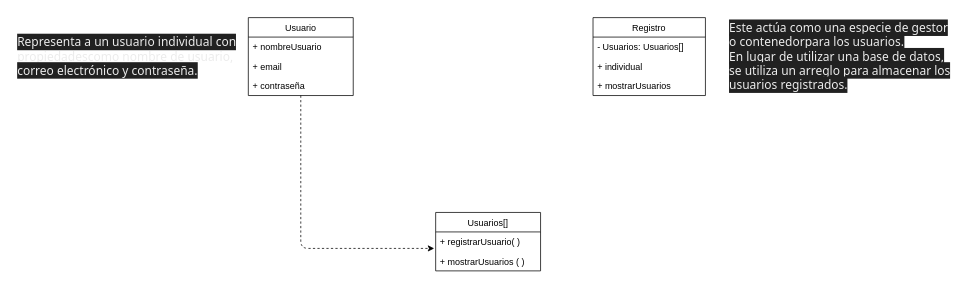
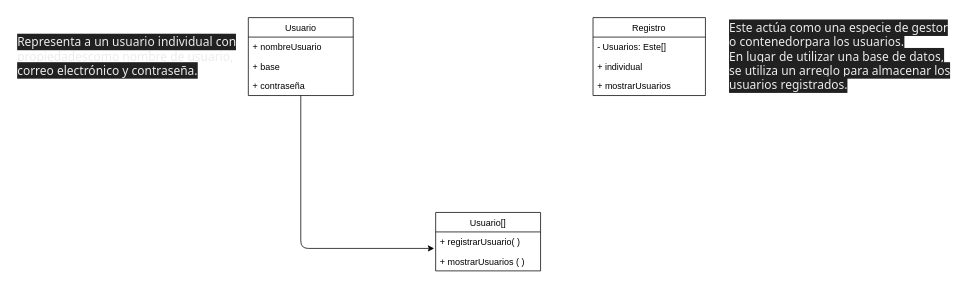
(648, 47) -> (639, 47)
(266, 67) -> (266, 67)
(488, 223) -> (488, 223)
(300, 234) -> (300, 234)
